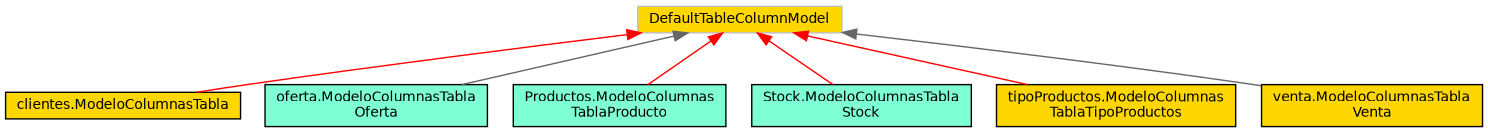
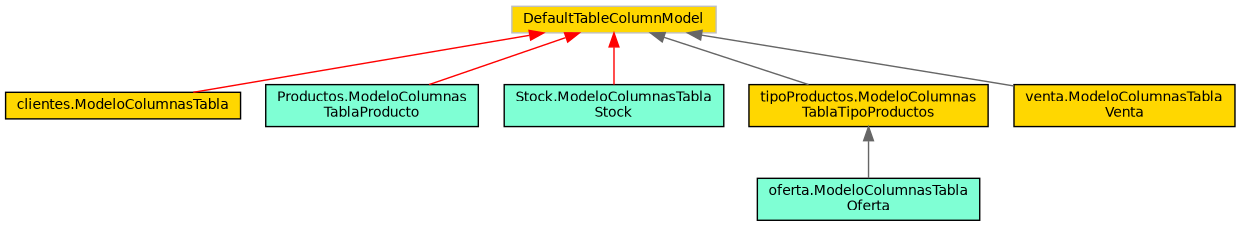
(568, 60) -> (869, 160)
(917, 60) -> (736, 61)
